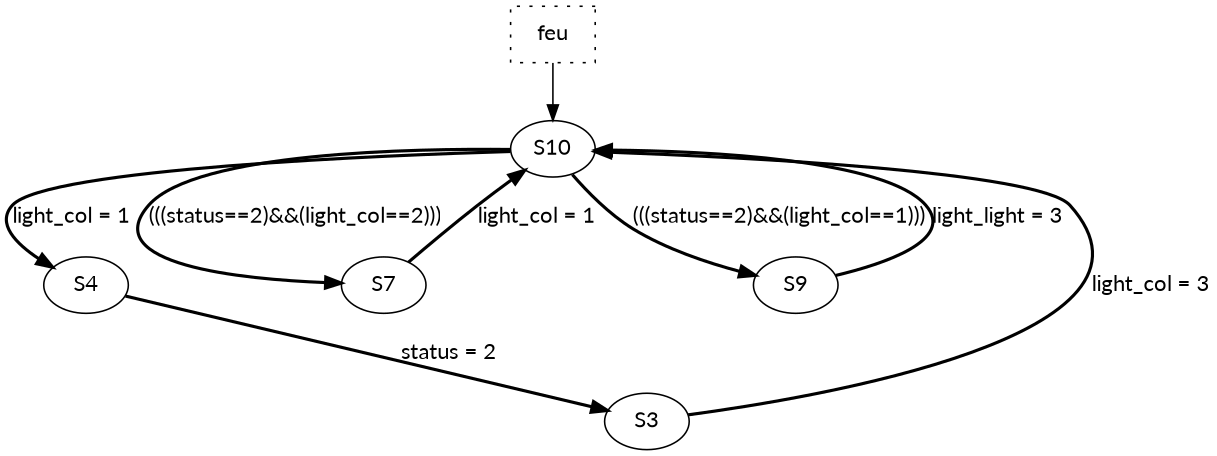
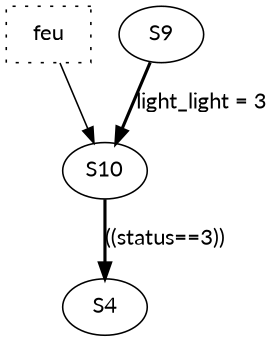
(72, 217) -> (165, 239)
(648, 237) -> none
(384, 285) -> none
(647, 421) -> none
